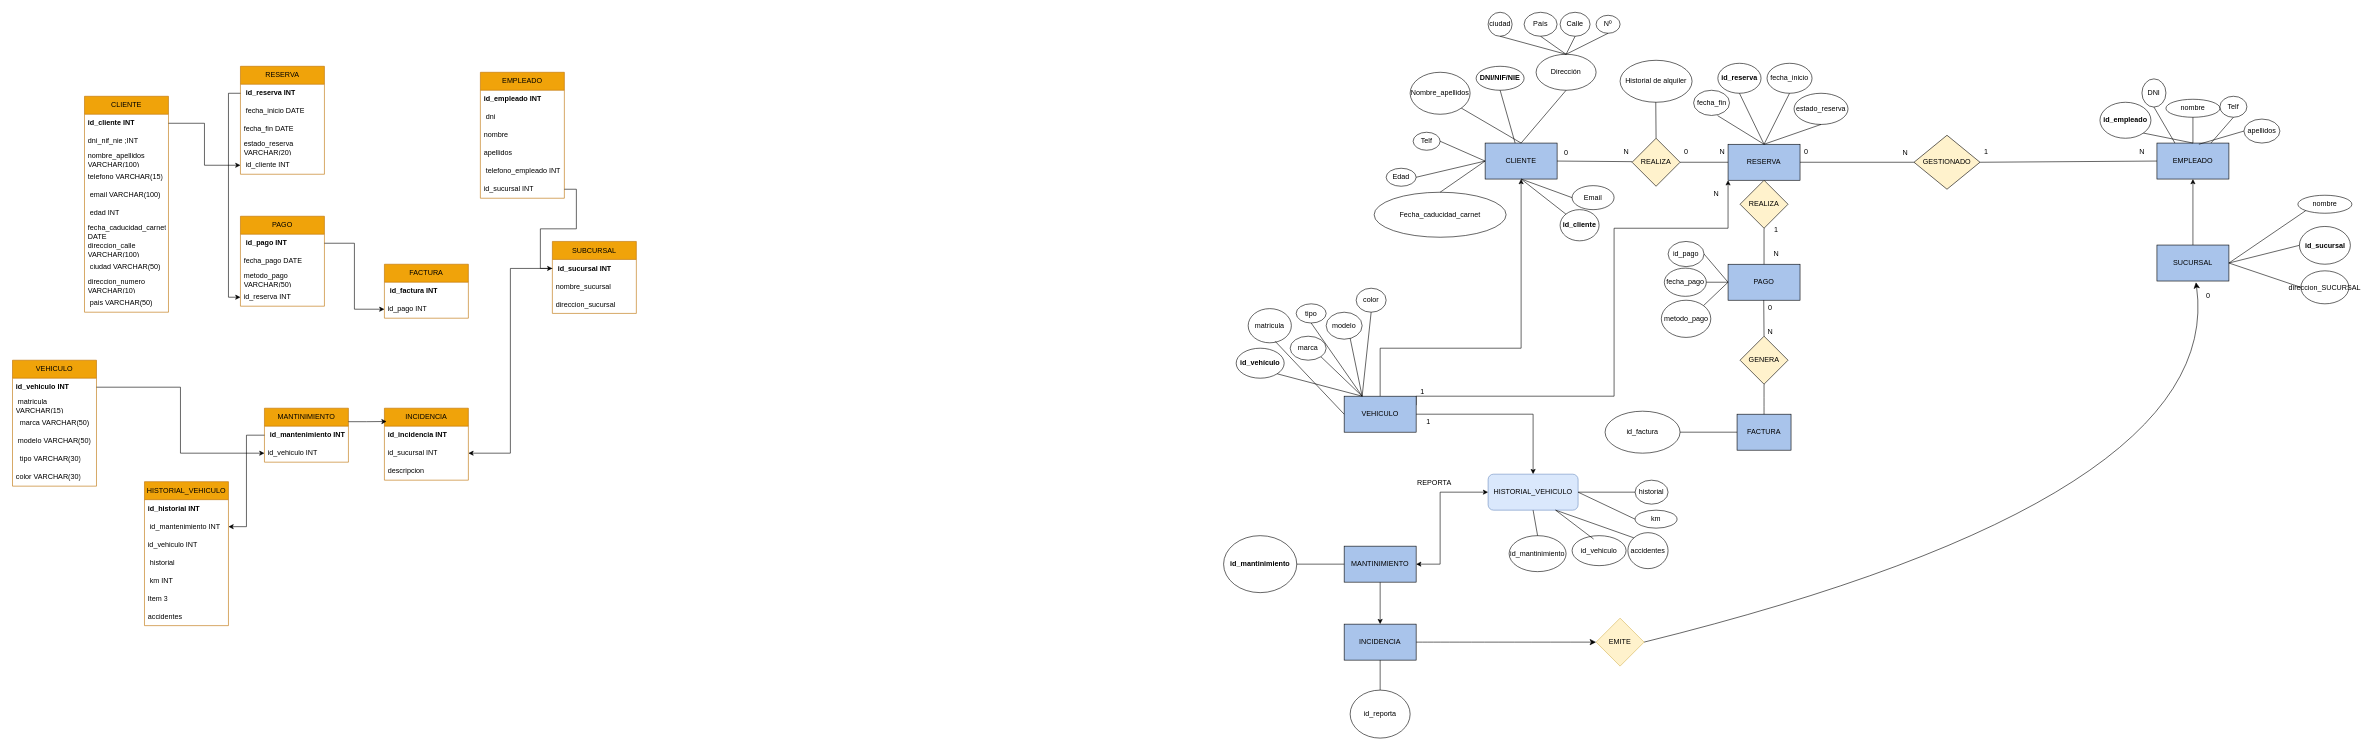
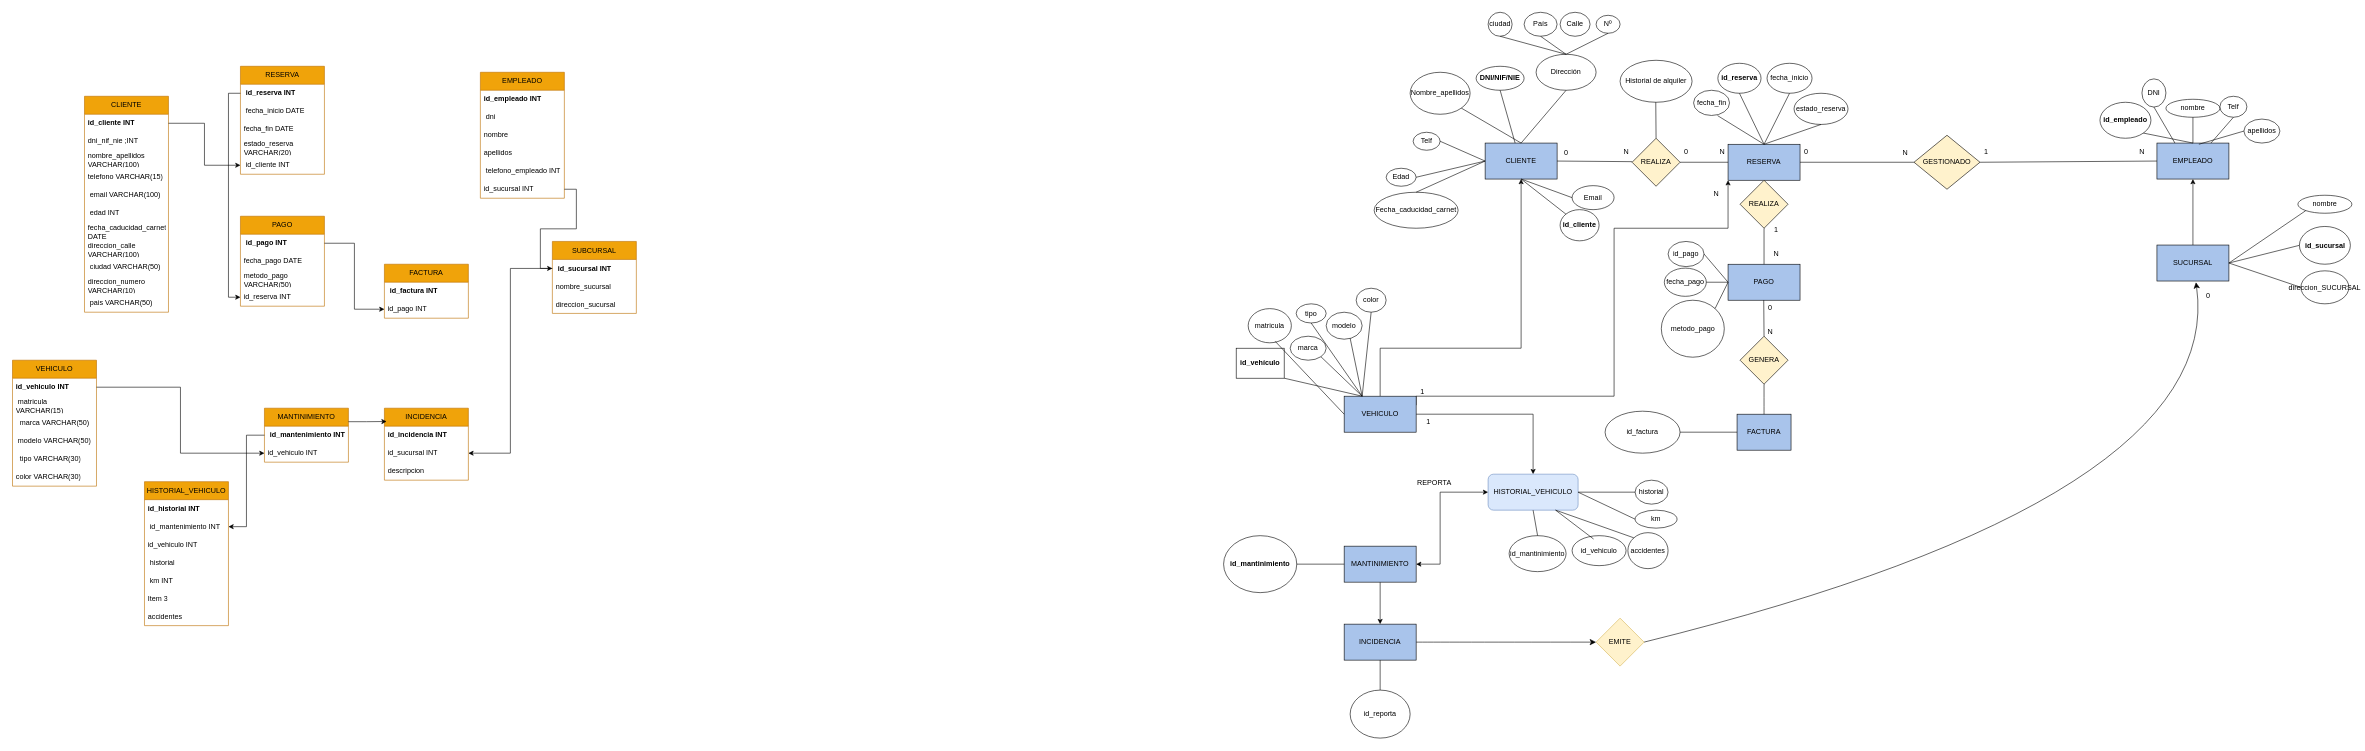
(1571, 44) -> none
(1440, 215) -> (1416, 210)
(1686, 319) -> (1693, 329)
(1260, 363) -> (1260, 363)
